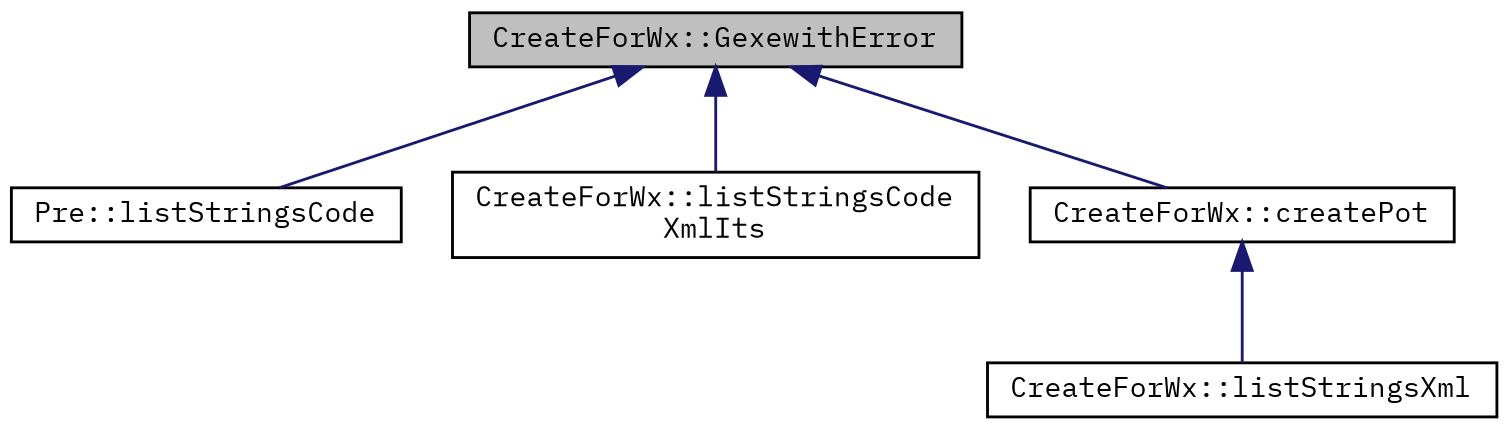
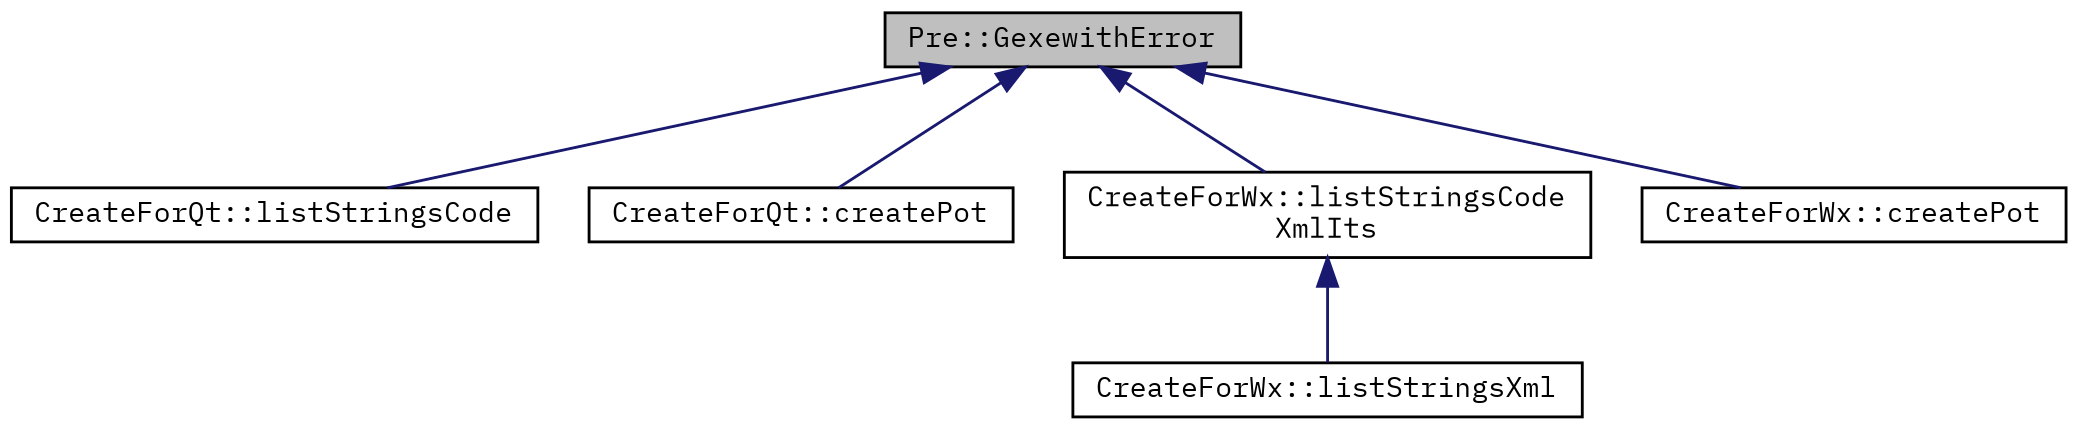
(716, 40) -> (1063, 40)
(206, 215) -> (275, 215)
none -> (801, 215)
(1242, 317) -> (1328, 325)
